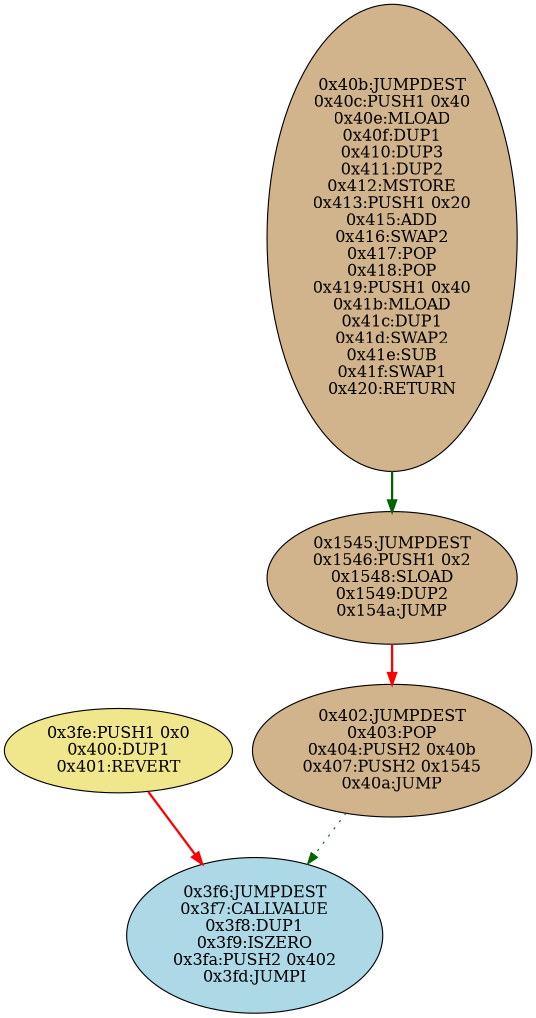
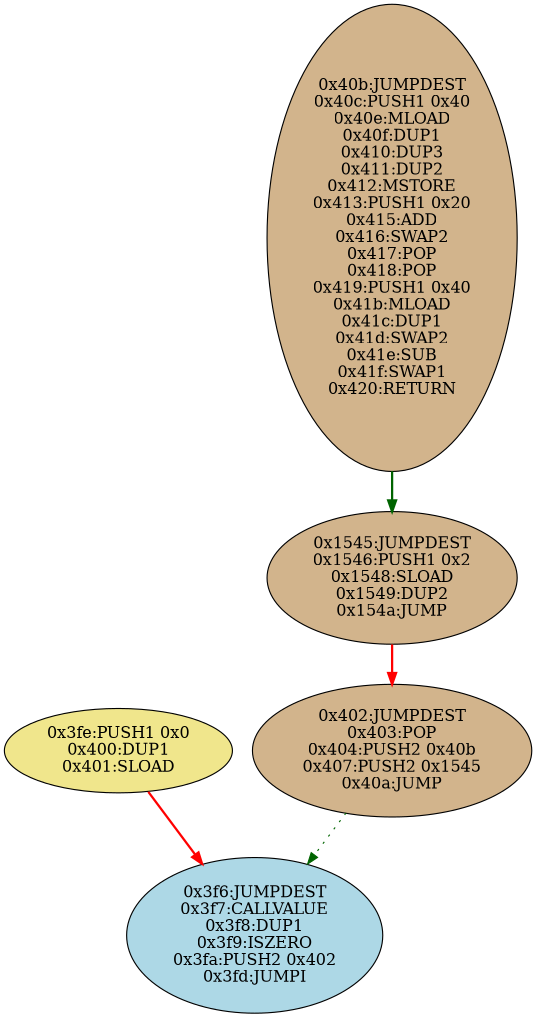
(118, 751) -> (118, 751)
